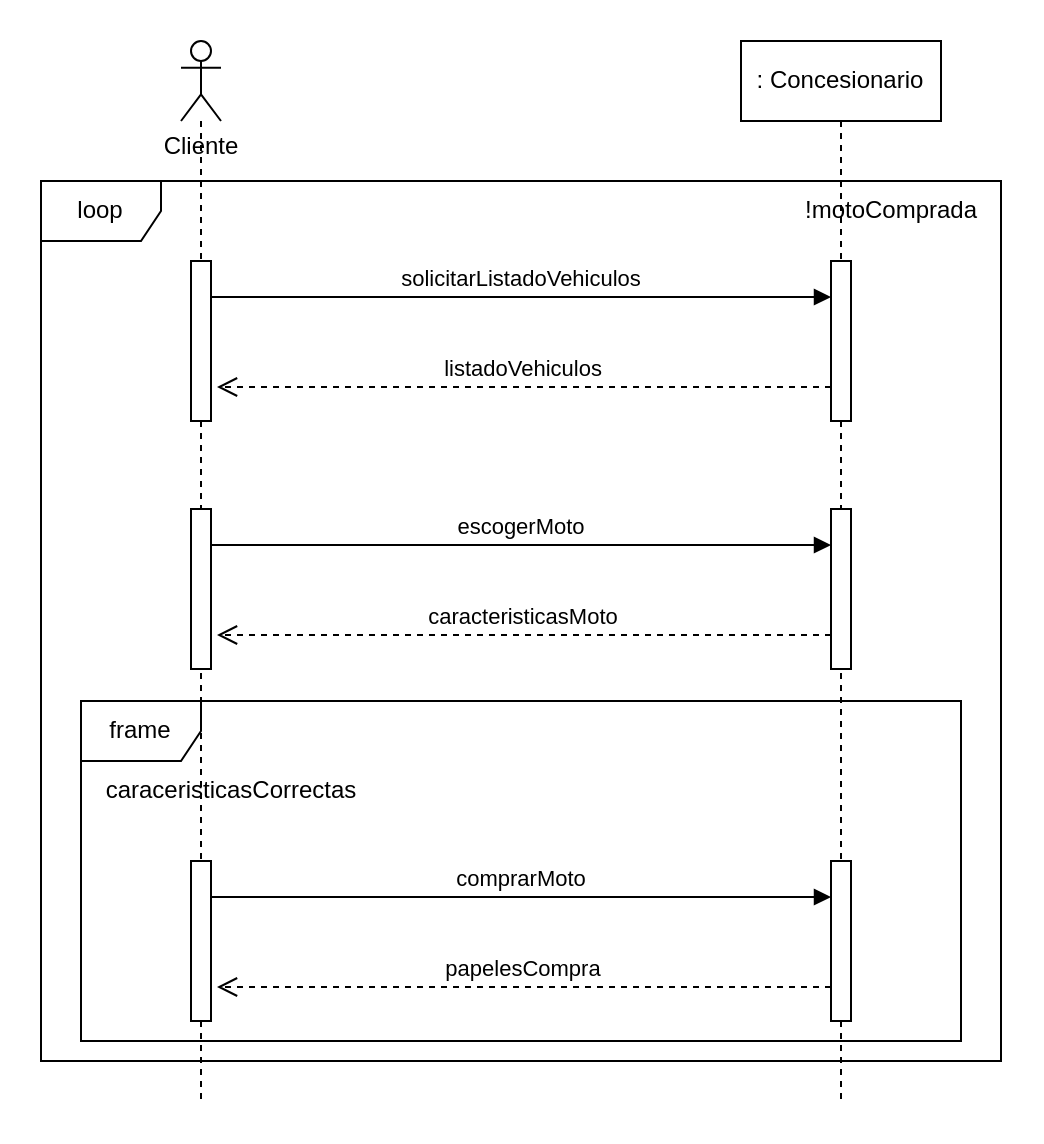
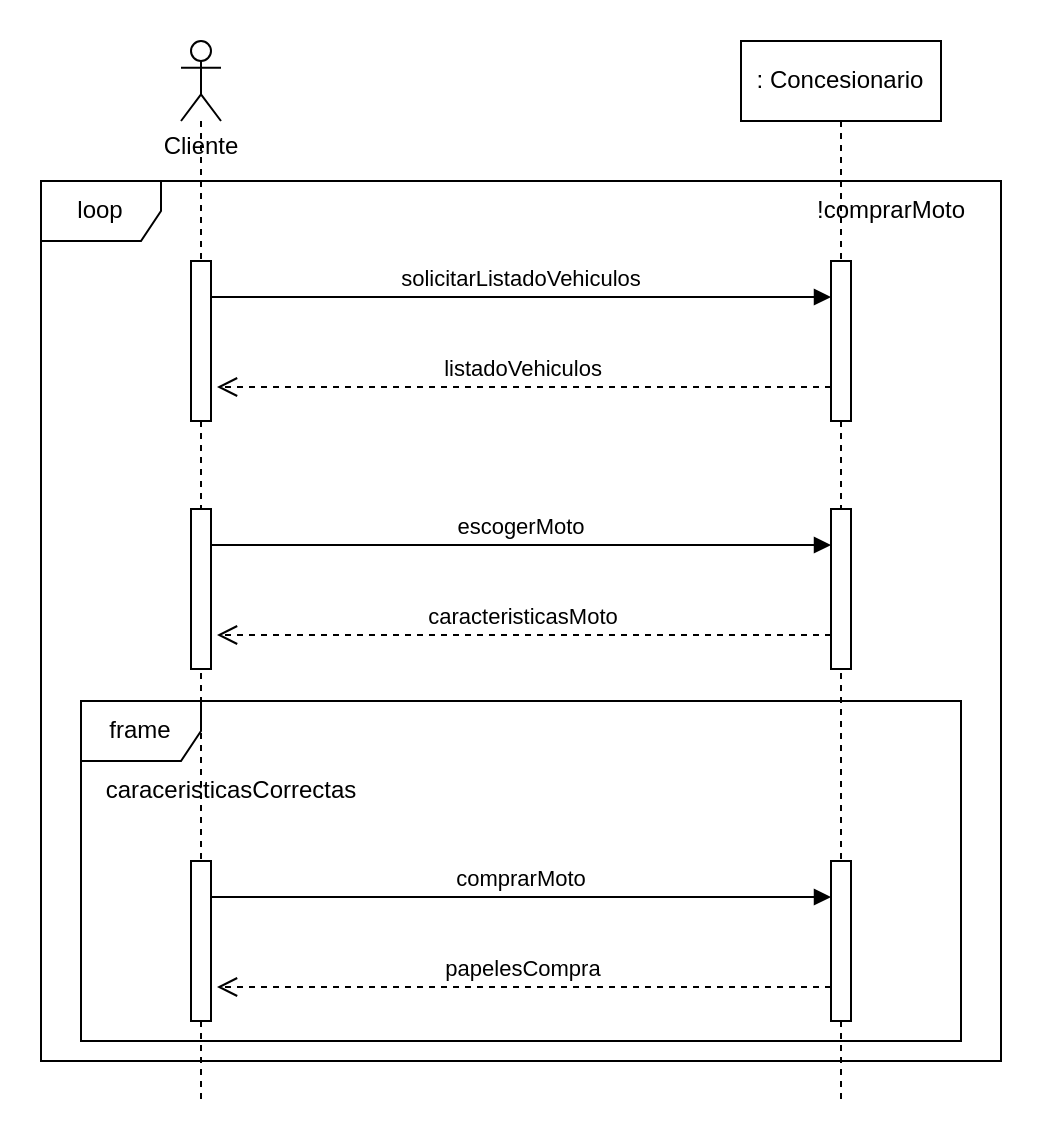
(892, 211) -> (892, 211)
